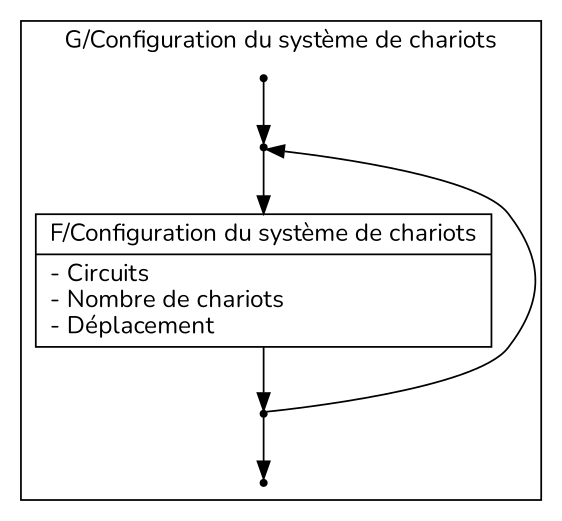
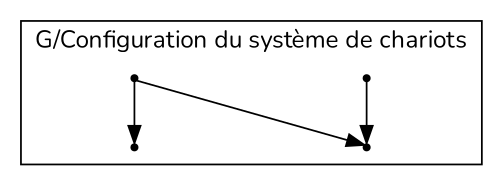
(264, 281) -> none
